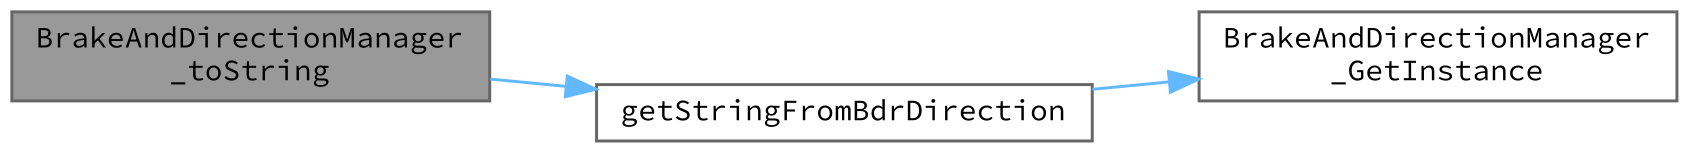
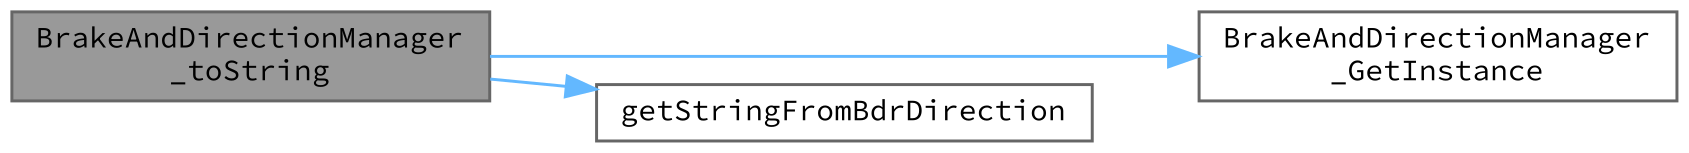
(1131, 86) -> (829, 56)
